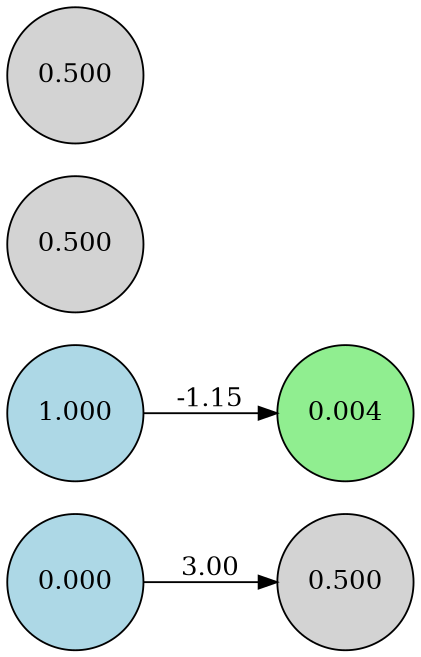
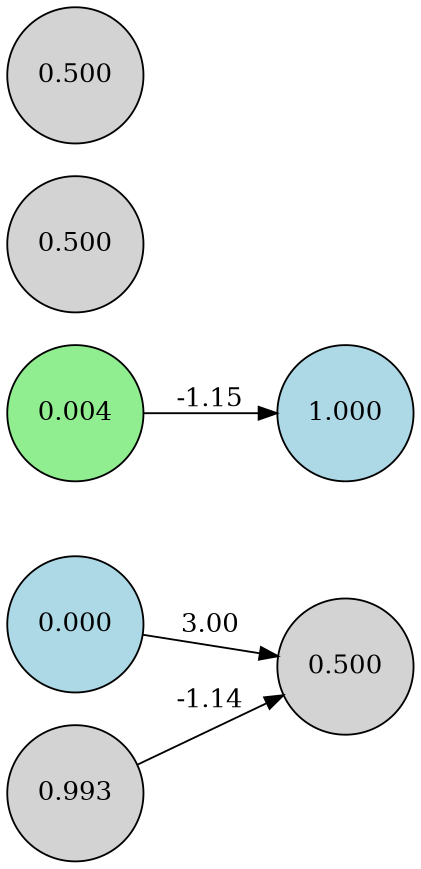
(201, 413) -> (201, 413)
none -> (75, 793)
